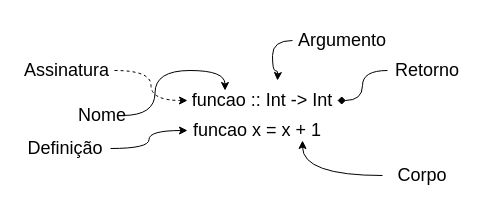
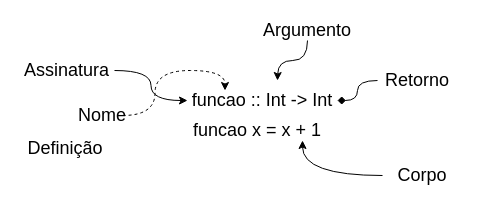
(343, 41) -> (308, 31)
(428, 71) -> (418, 81)
(166, 75) -> (166, 75)
(150, 81) -> (150, 81)
(146, 143) -> none
